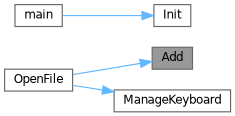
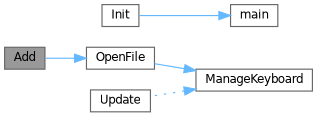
(102, 16) -> (179, 16)
(107, 69) -> (60, 58)
none -> (120, 101)
